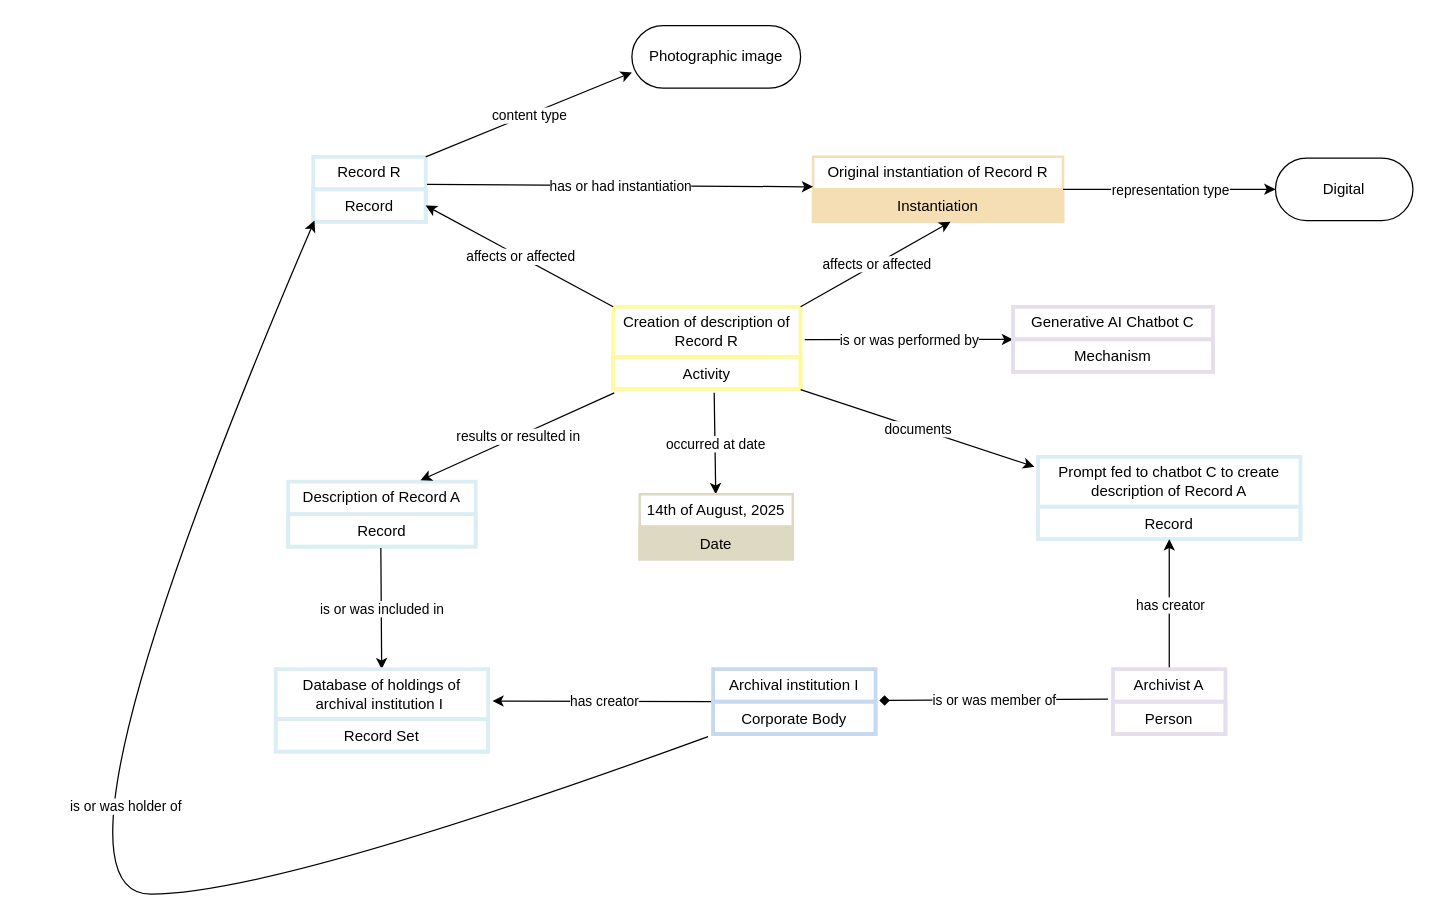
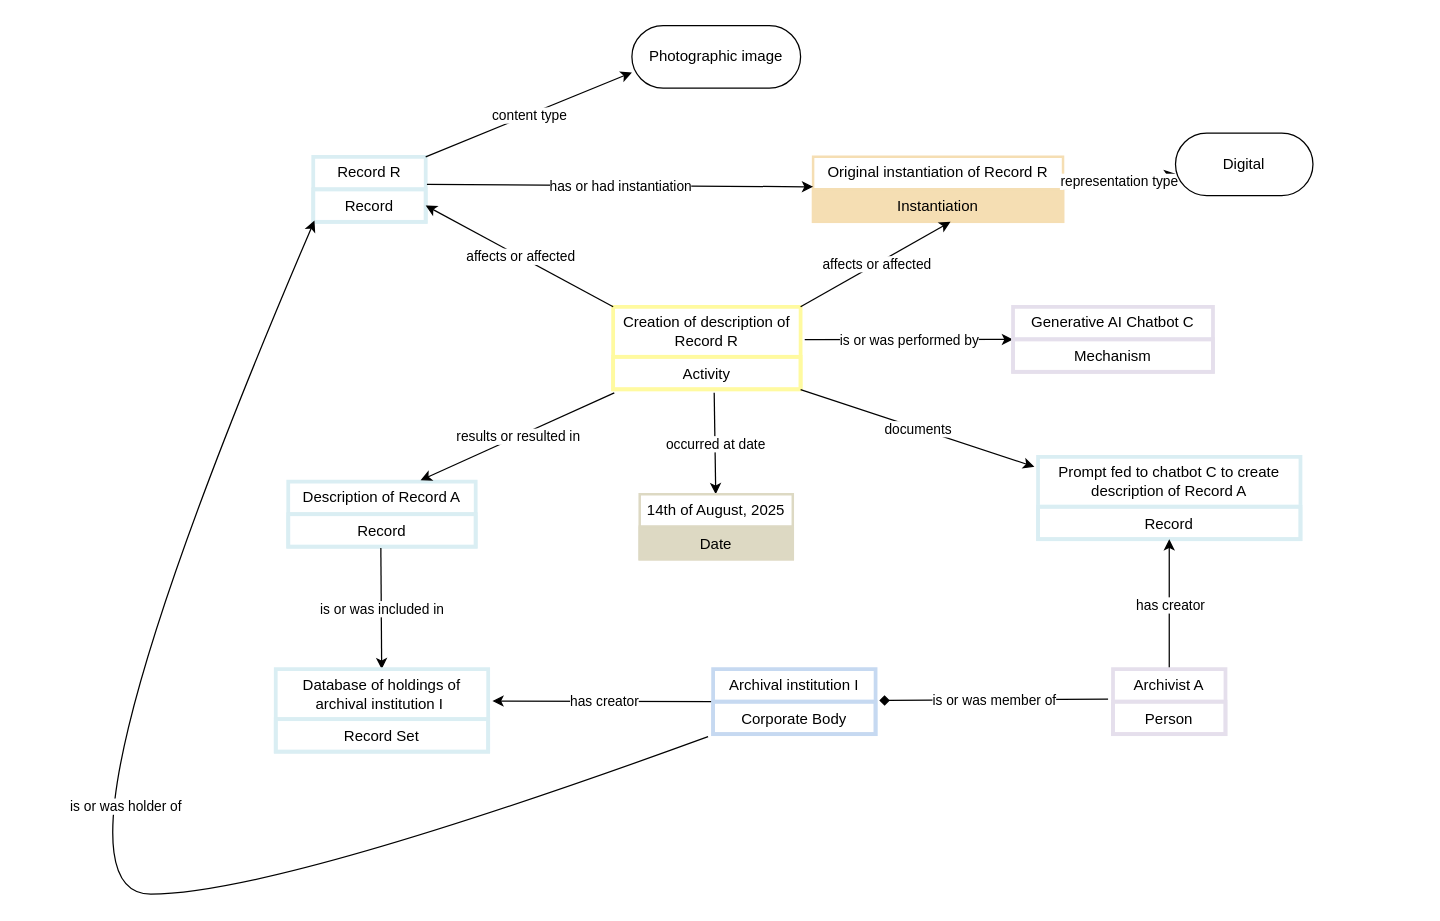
(1344, 189) -> (1244, 164)
